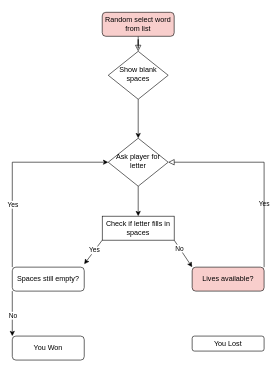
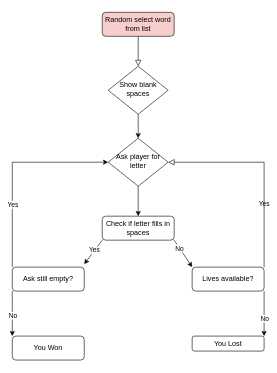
(138, 75) -> (138, 90)
(138, 228) -> (138, 228)
(48, 279) -> (48, 279)
(228, 279) -> (228, 279)
none -> (264, 322)
